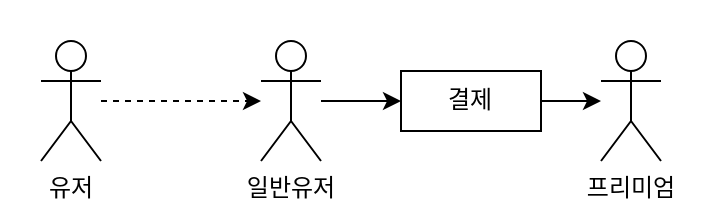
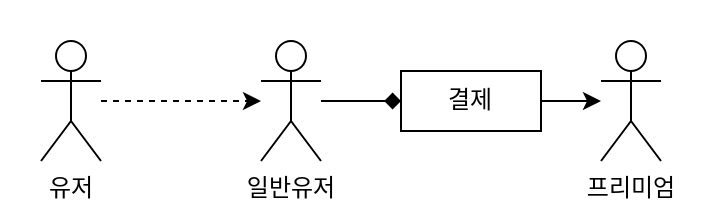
(385, 101) -> (384, 101)
